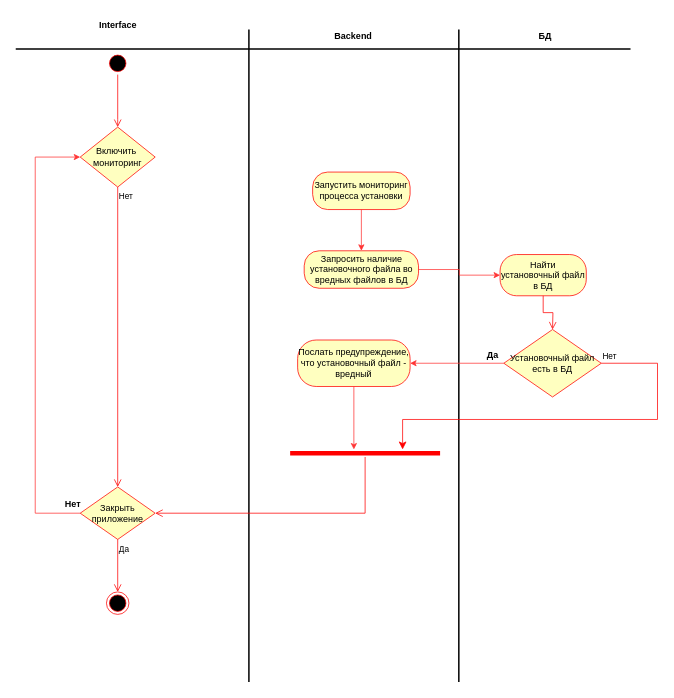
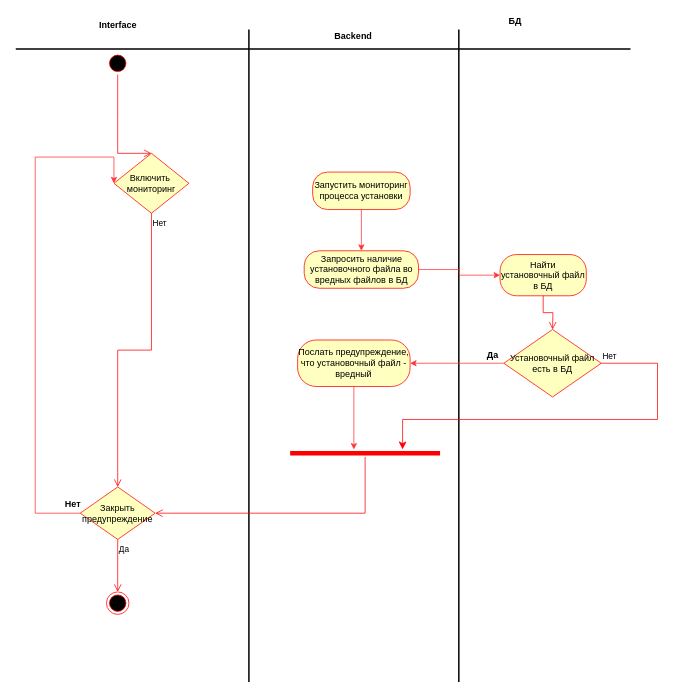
(545, 36) -> (515, 21)
(117, 157) -> (151, 183)
(117, 513) -> (117, 513)
